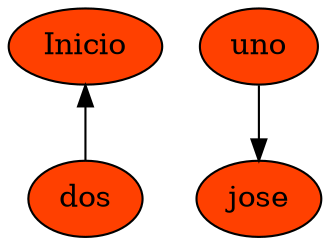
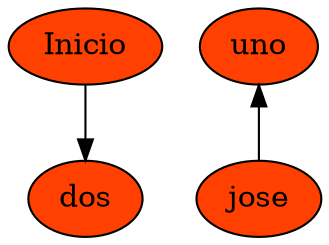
(259, 112) -> (259, 134)
(85, 134) -> (85, 112)
